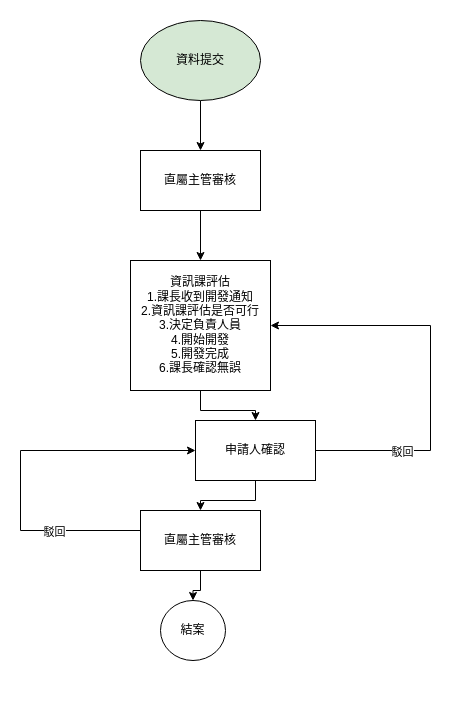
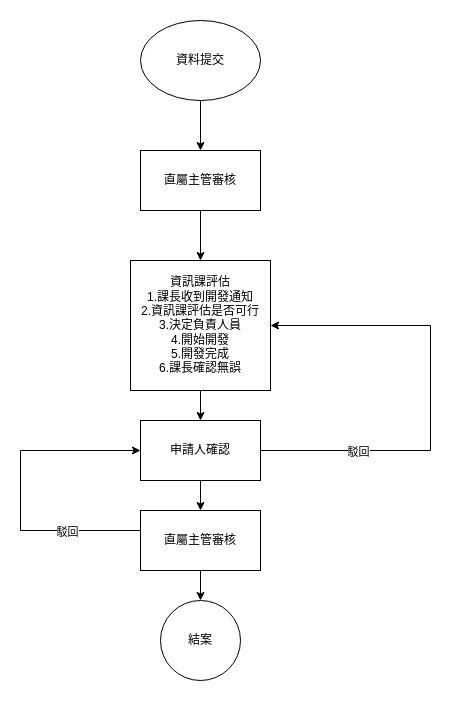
(201, 61) -> (201, 61)
(256, 451) -> (201, 451)
(193, 631) -> (201, 641)
